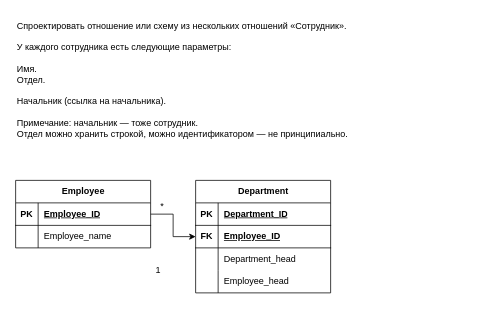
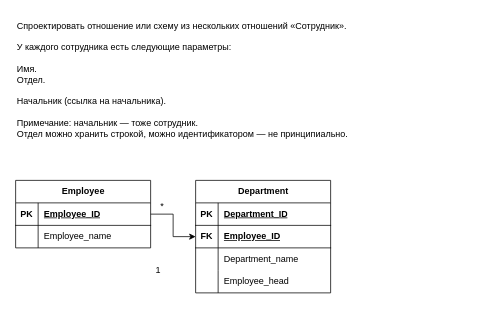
(262, 259) -> (262, 259)
